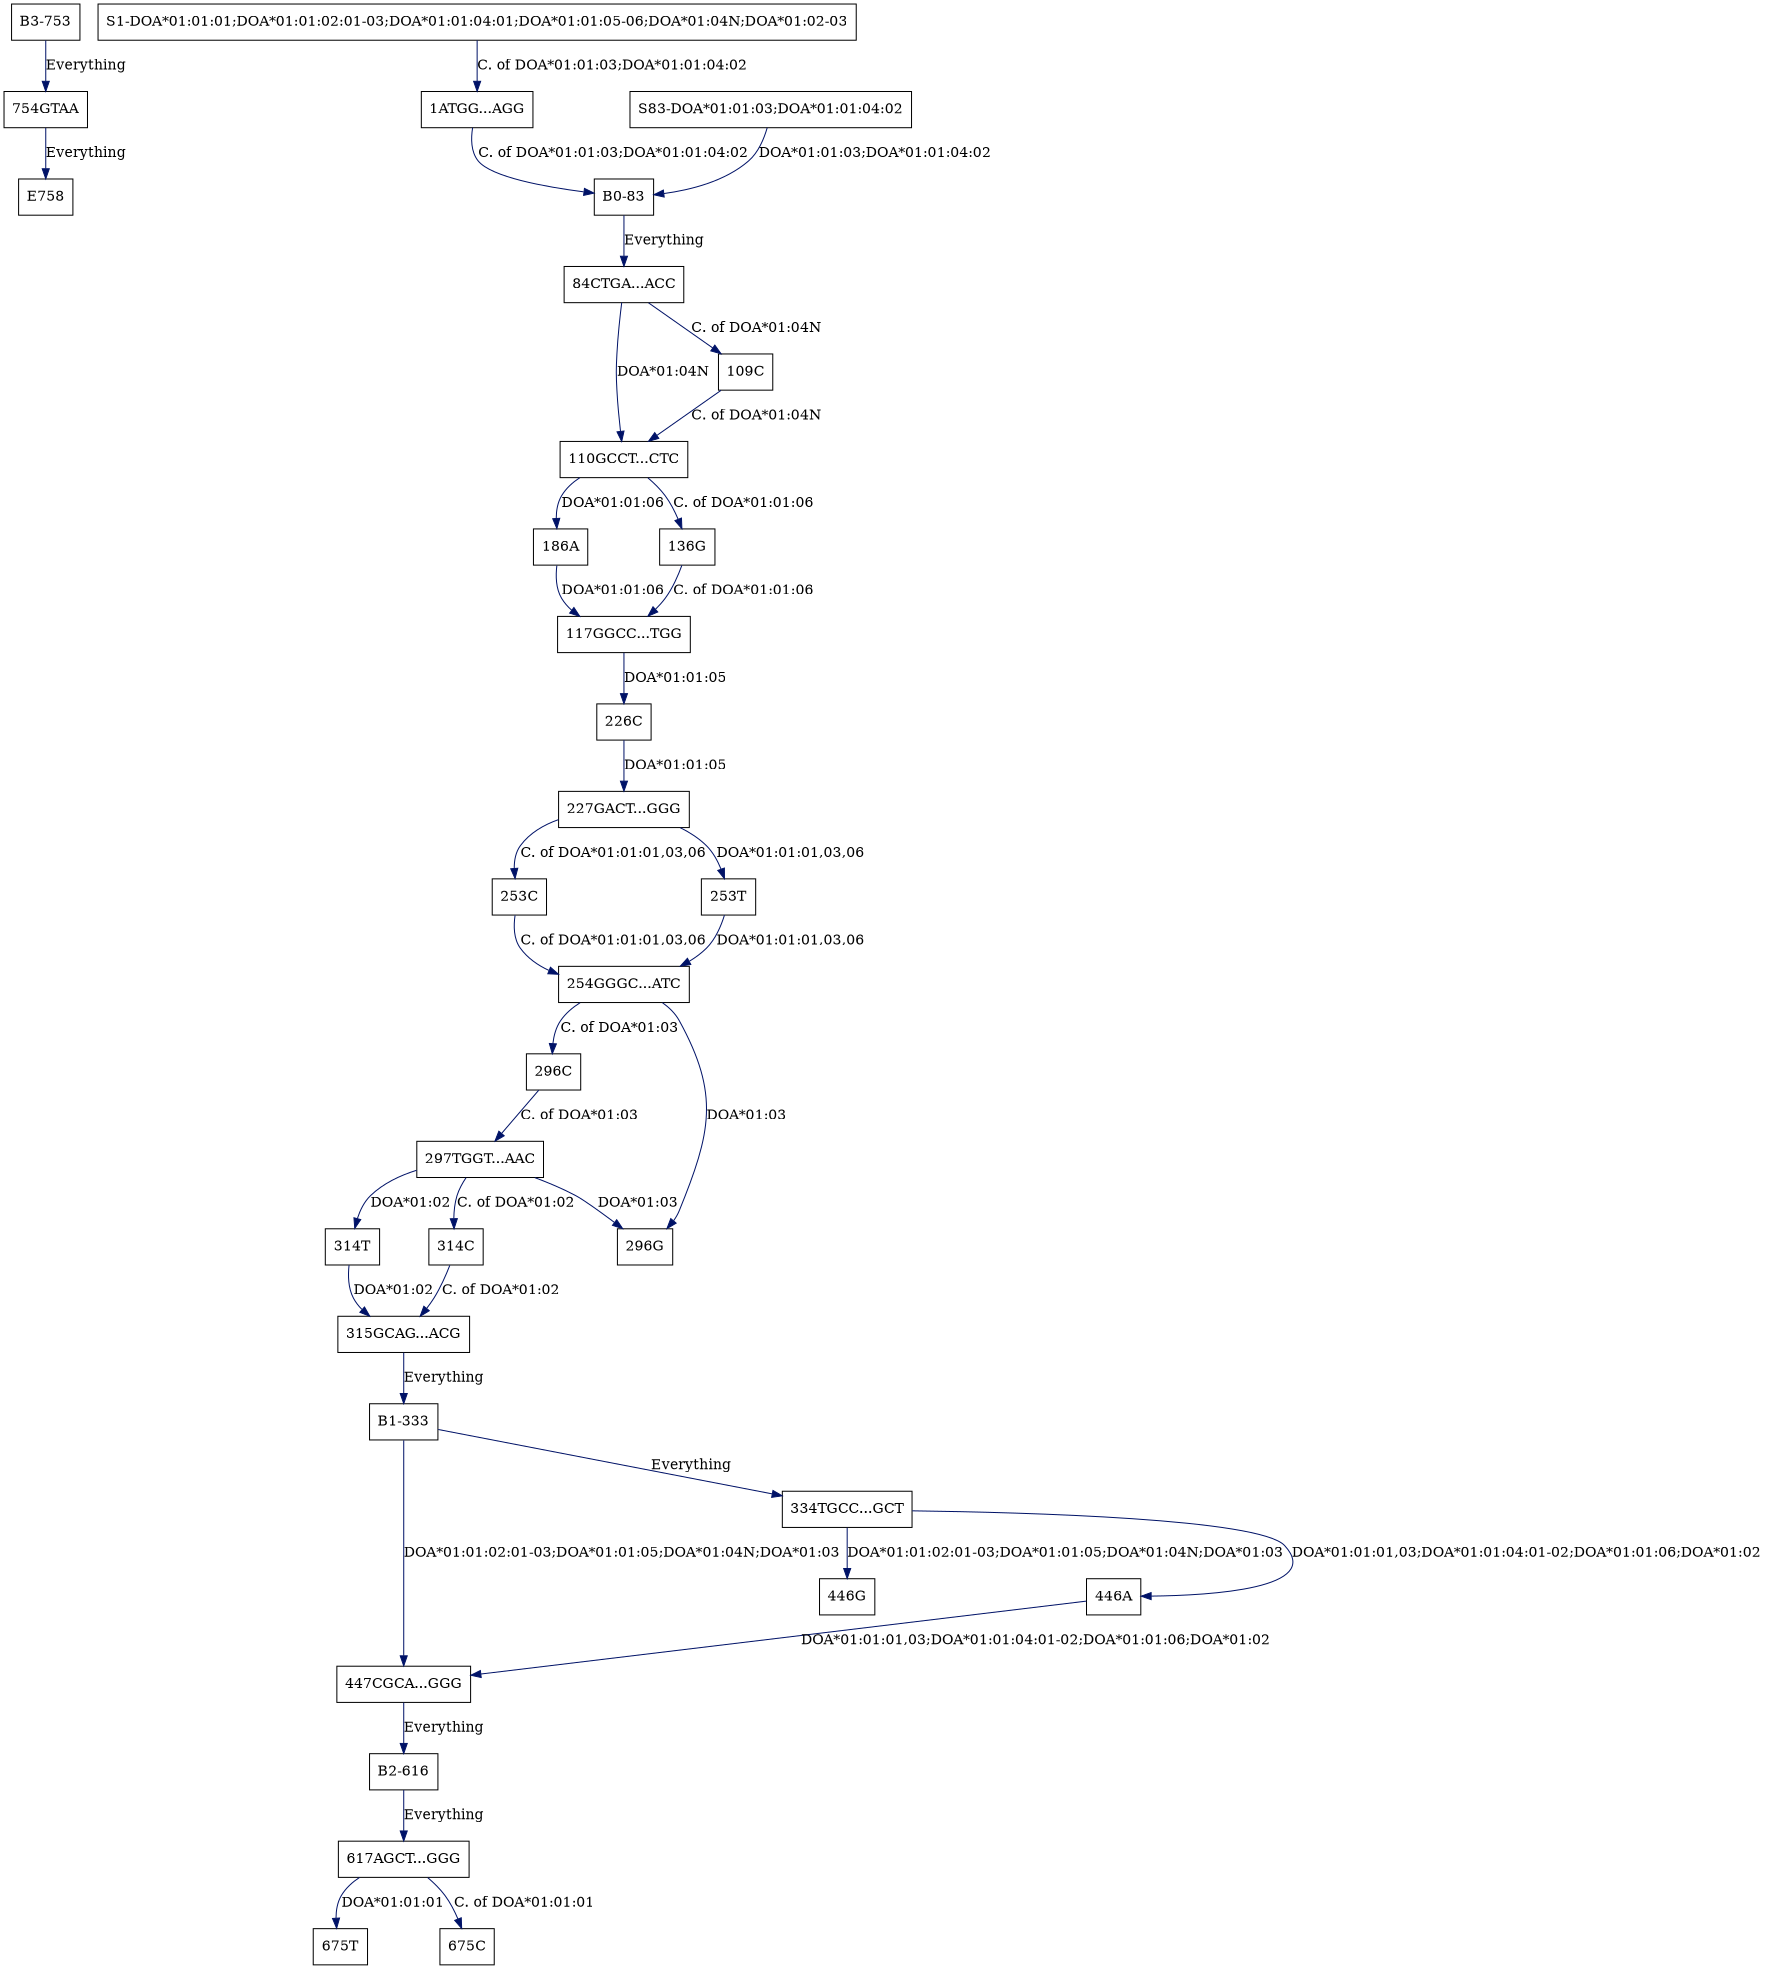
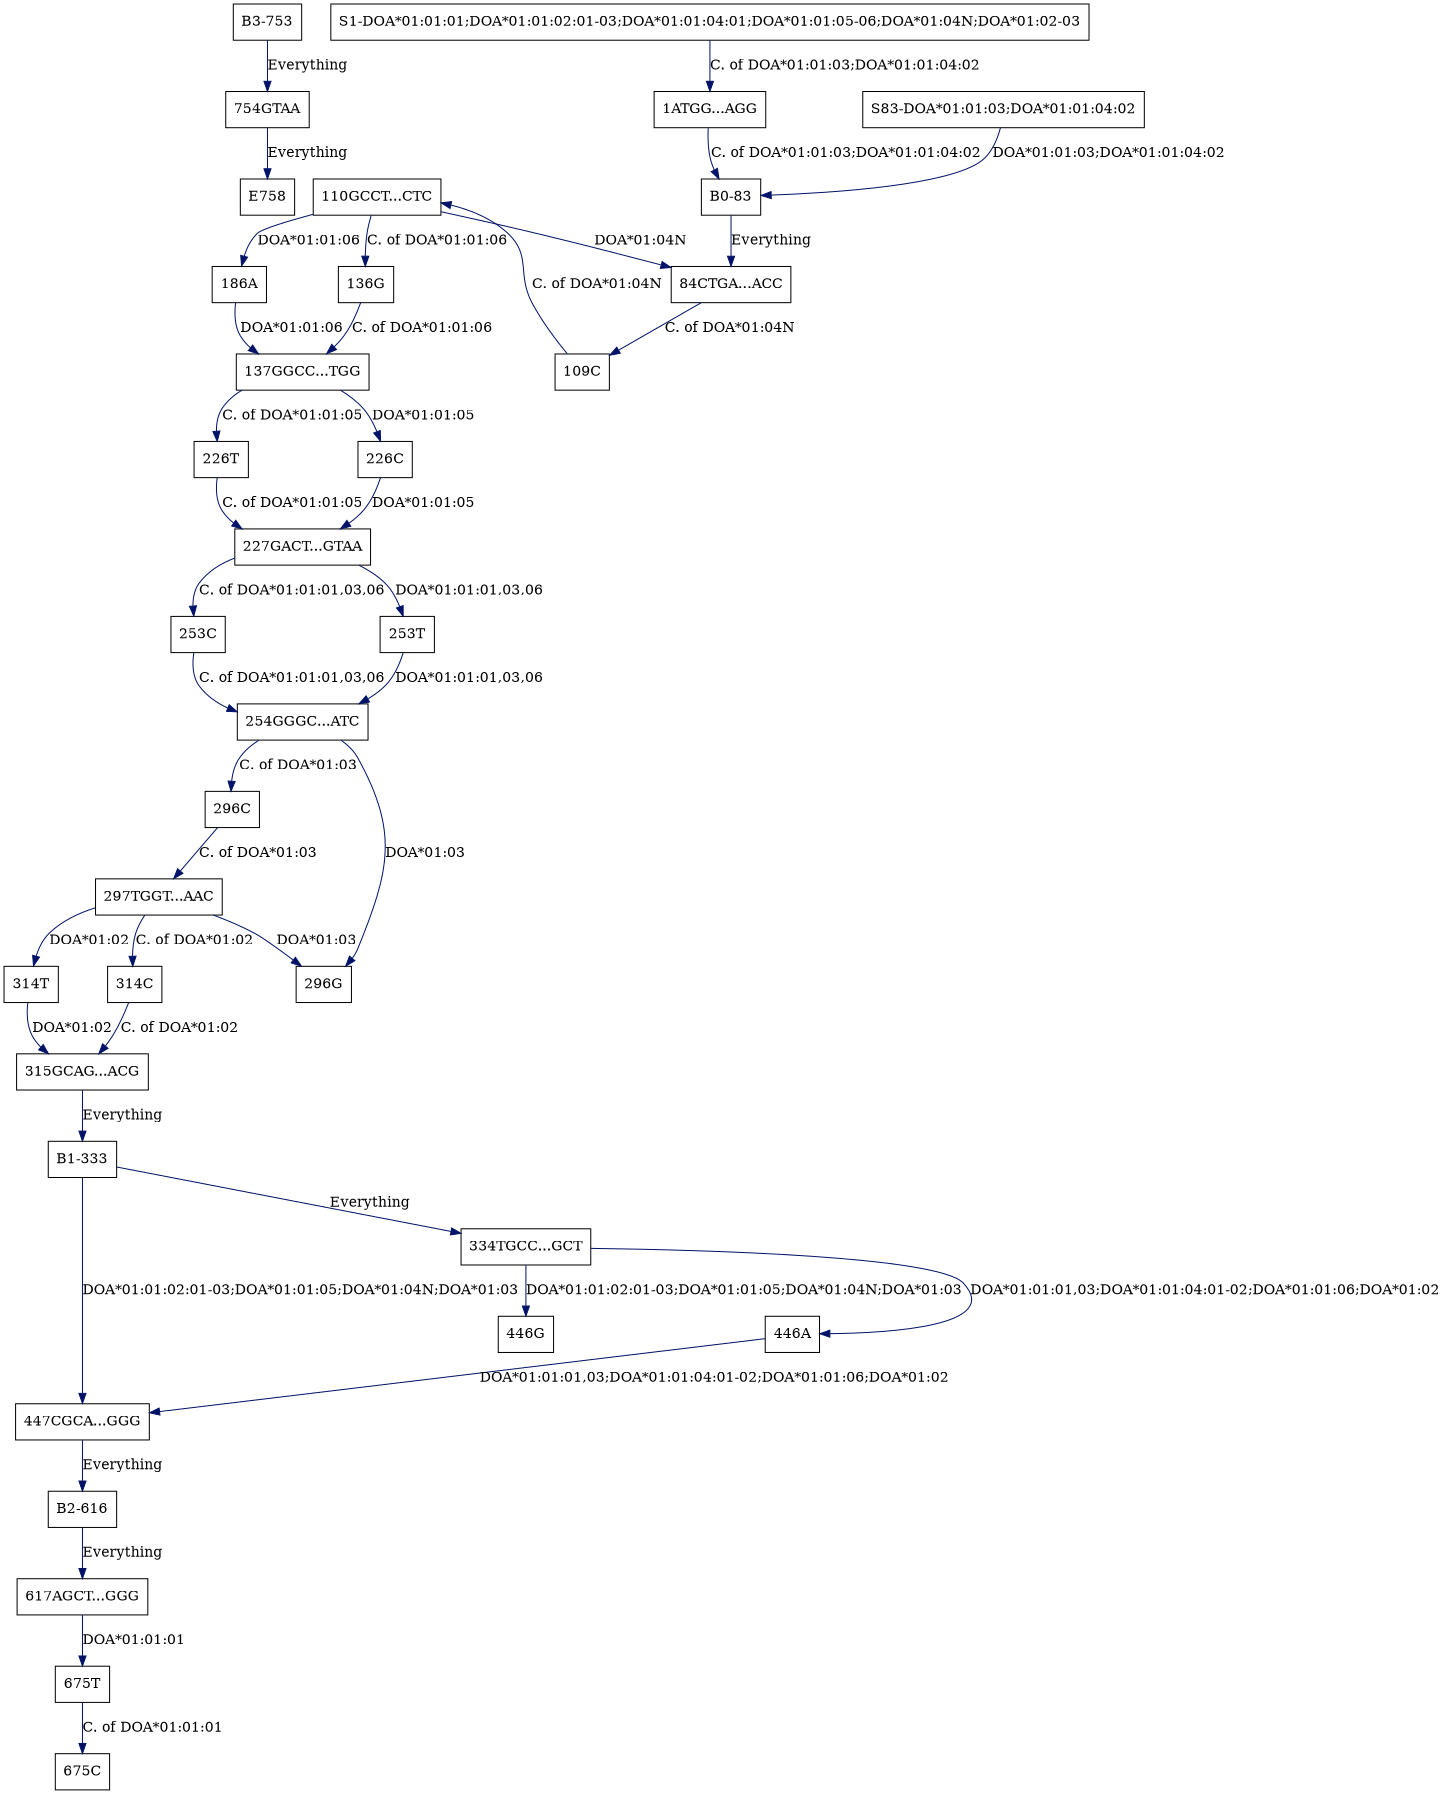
(616, 367) -> (551, 237)
none -> (221, 460)
(624, 635) -> (303, 372)
(624, 809) -> (303, 547)
(446, 1896) -> (82, 1723)
